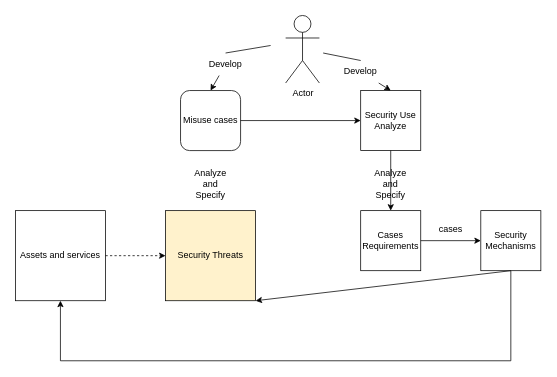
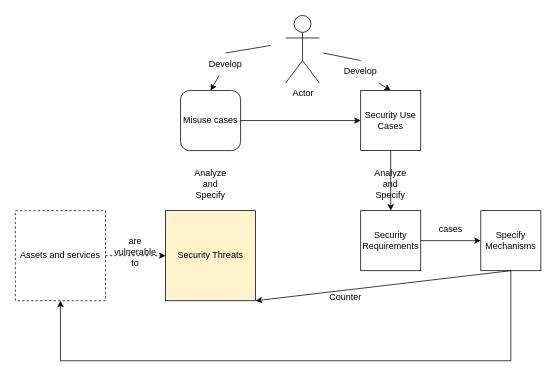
(390, 120) -> (390, 120)
(390, 240) -> (390, 240)
(510, 240) -> (510, 240)
none -> (135, 252)
(60, 255) -> (60, 255)
none -> (345, 297)
